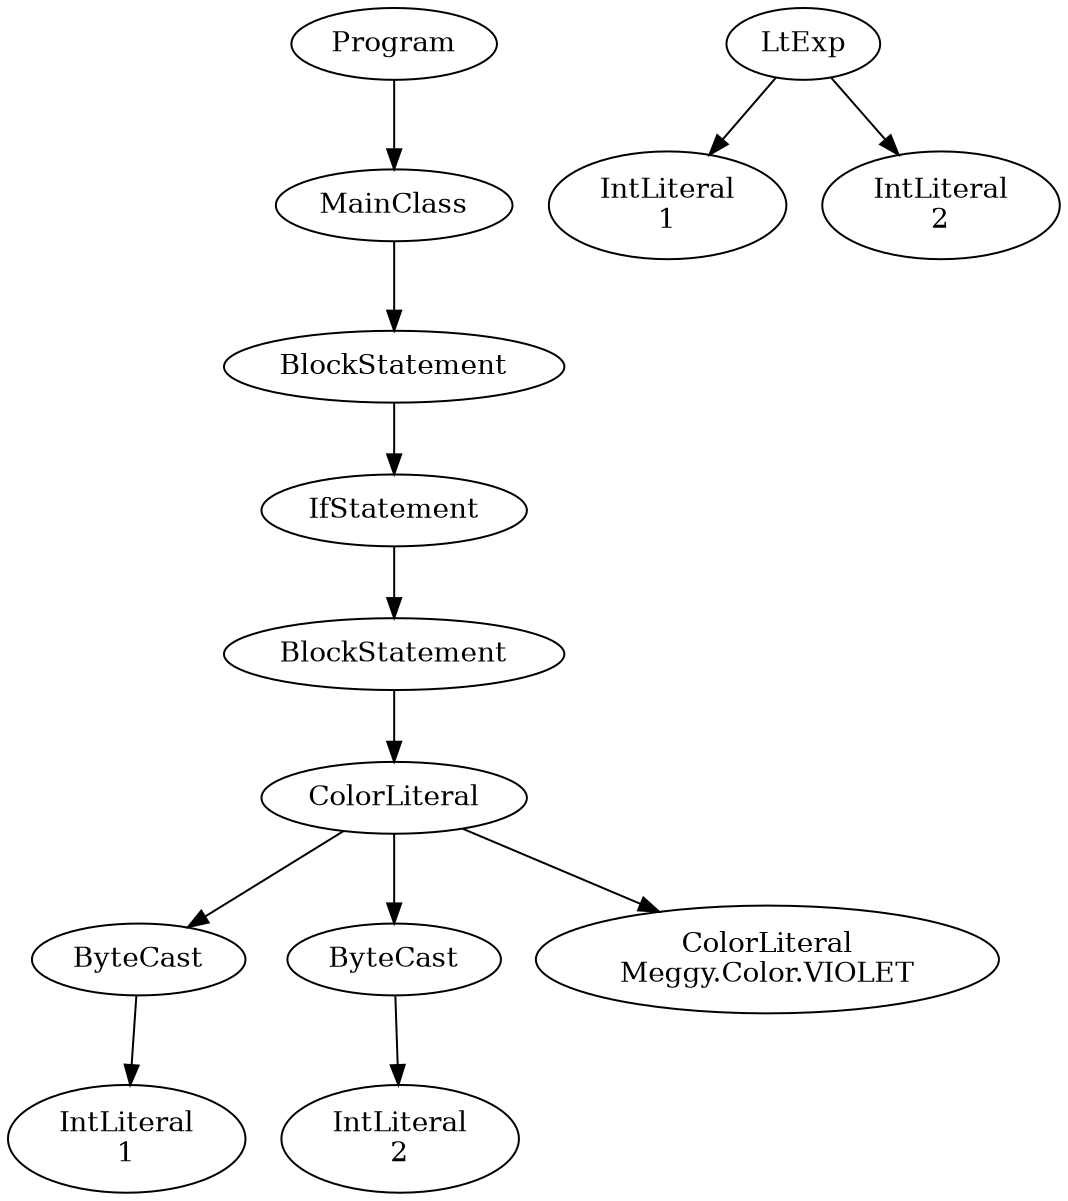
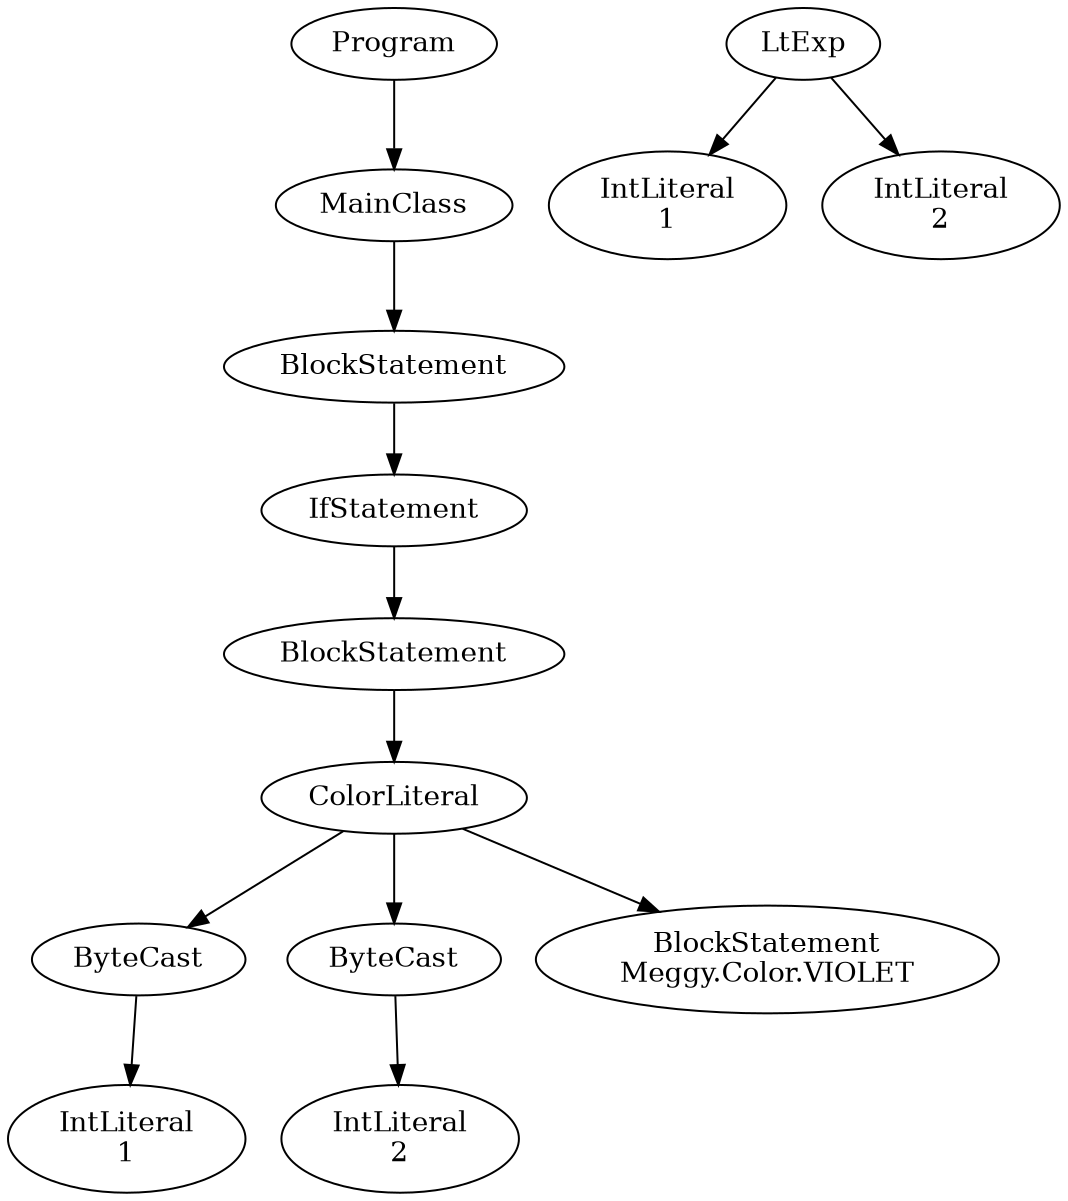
(767, 959) -> (767, 959)
